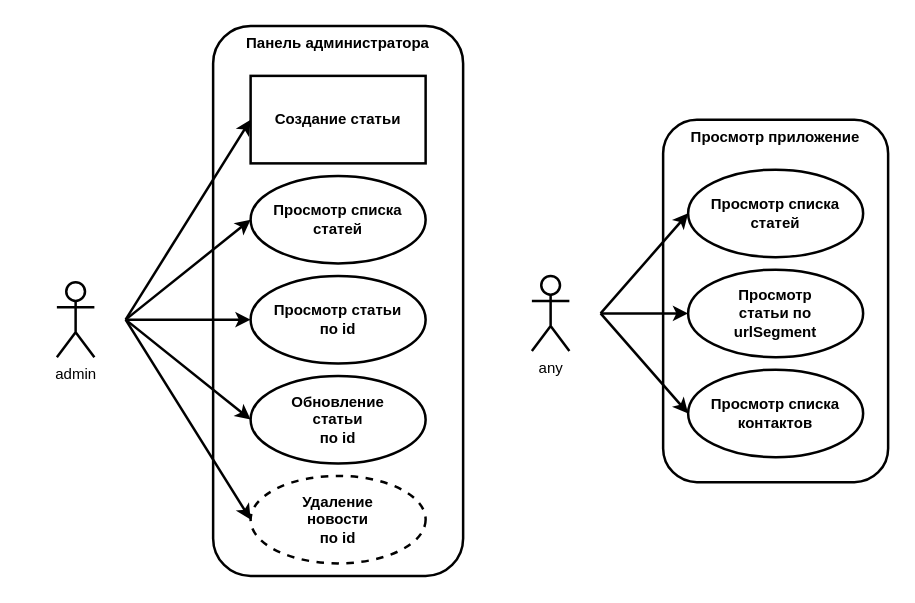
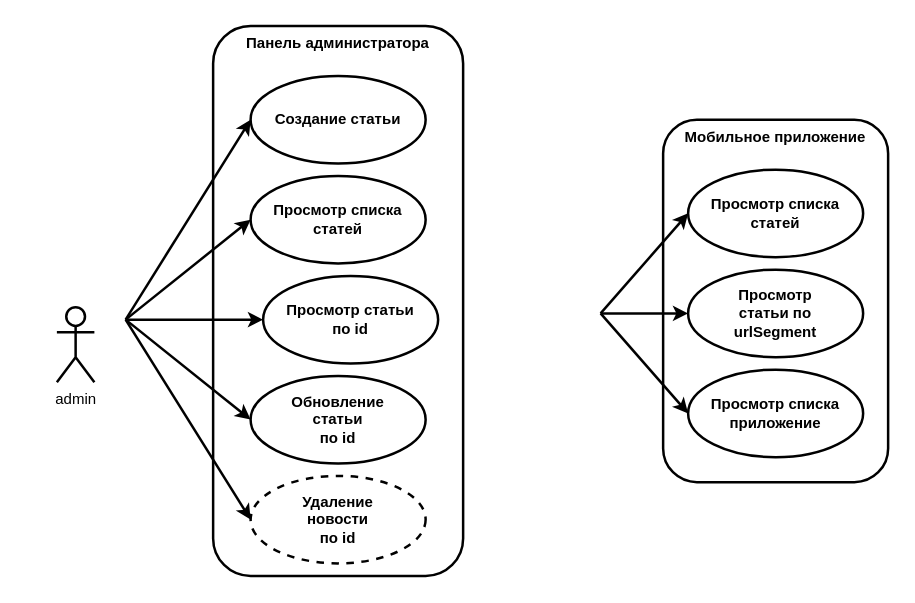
(338, 119) -> (338, 119)
(776, 137) -> (776, 137)
(551, 313) -> none
(76, 319) -> (76, 344)
(338, 319) -> (351, 319)
(776, 413) -> (776, 413)
